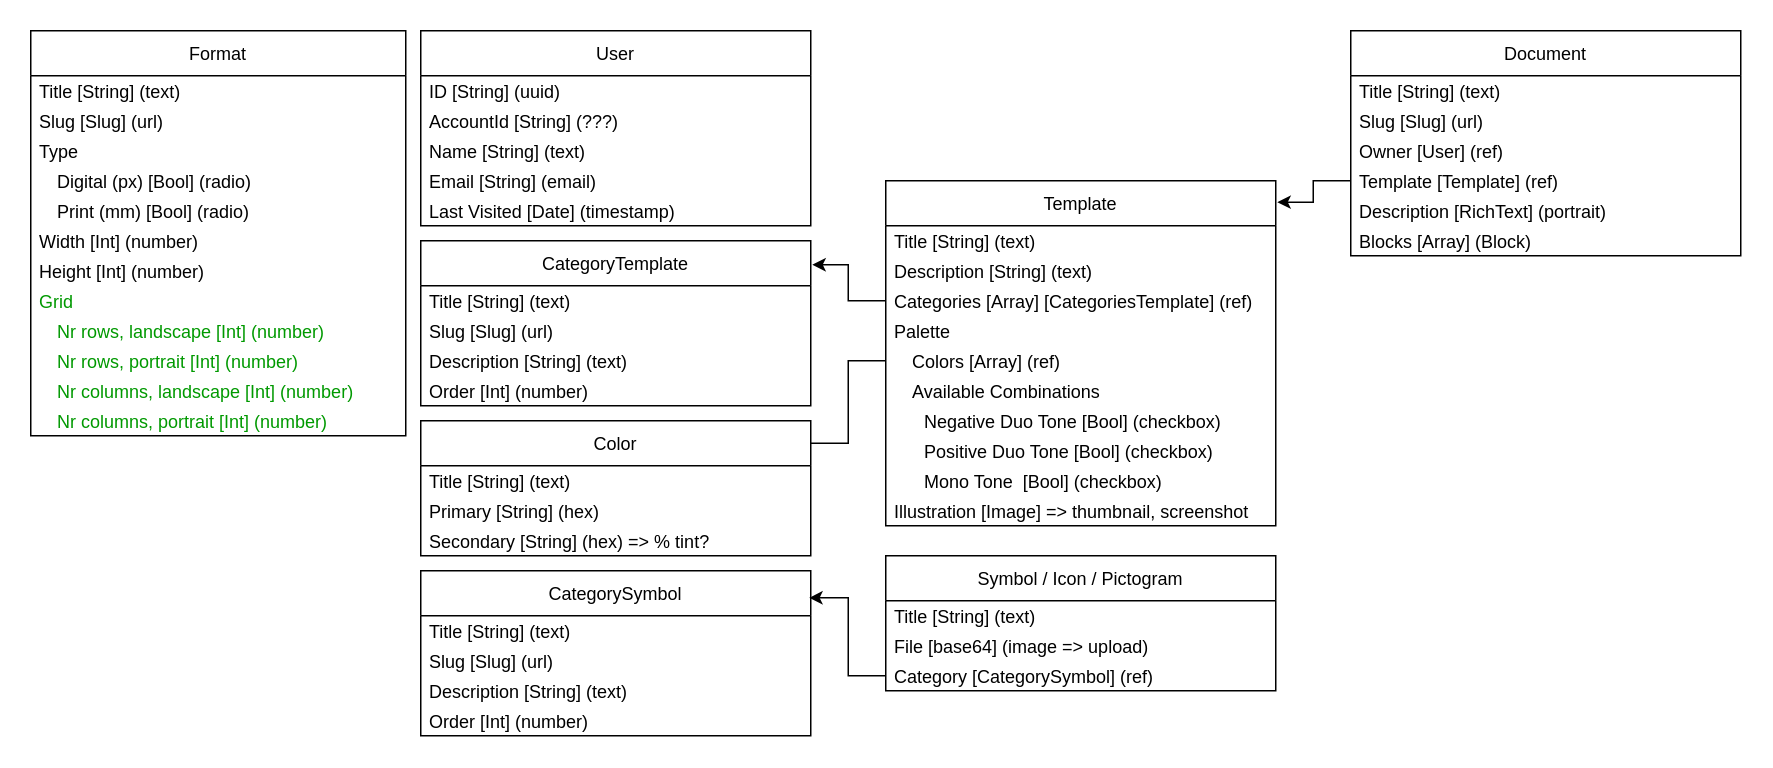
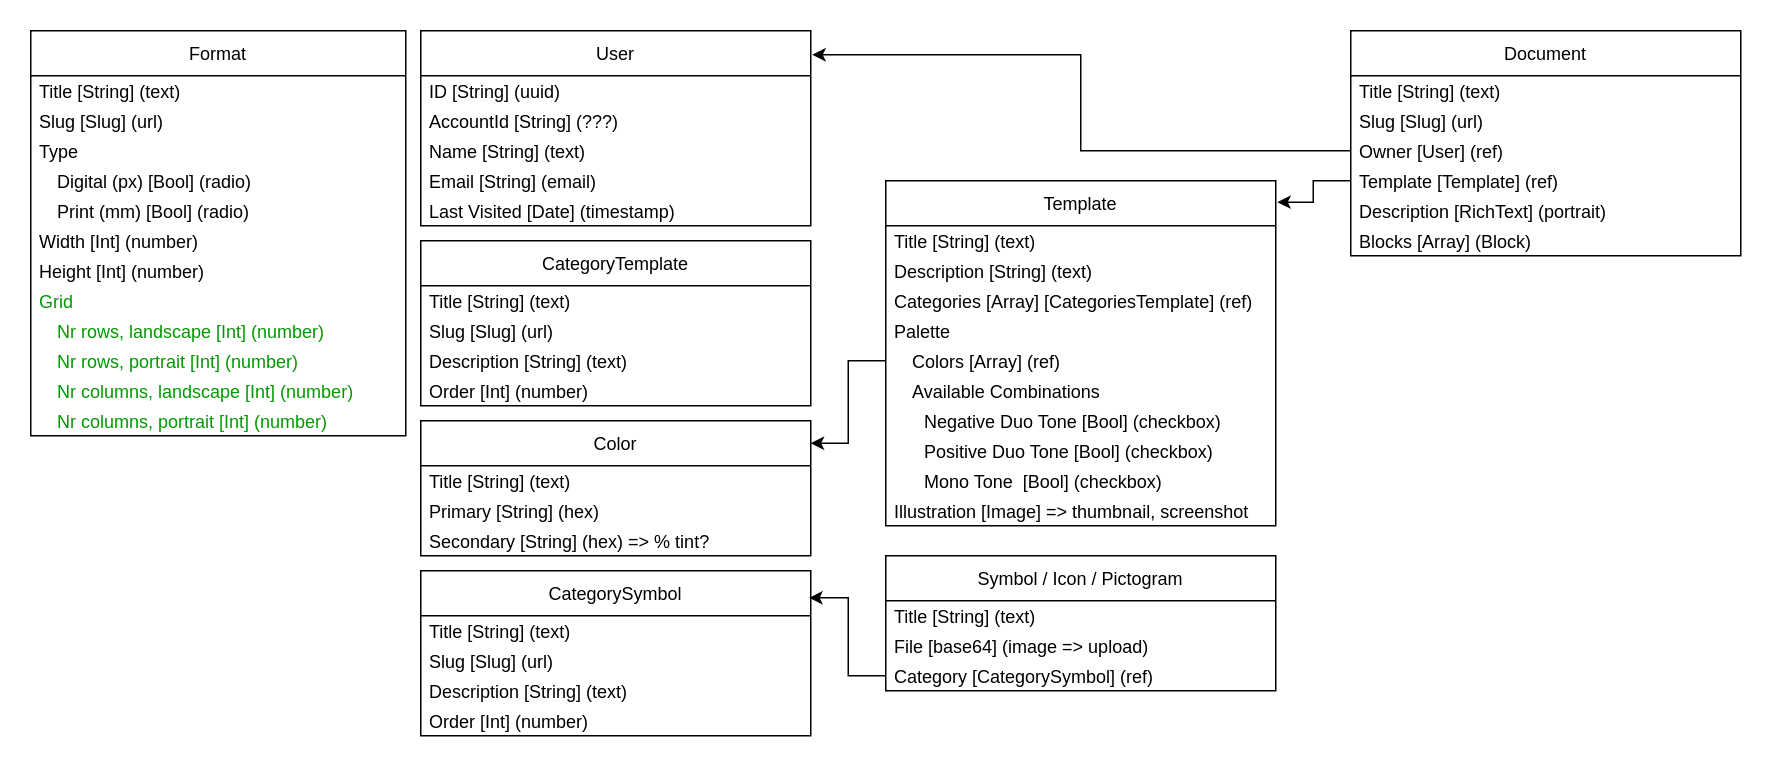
none -> (1081, 108)
(848, 287) -> none
(817, 443) -> (822, 443)
